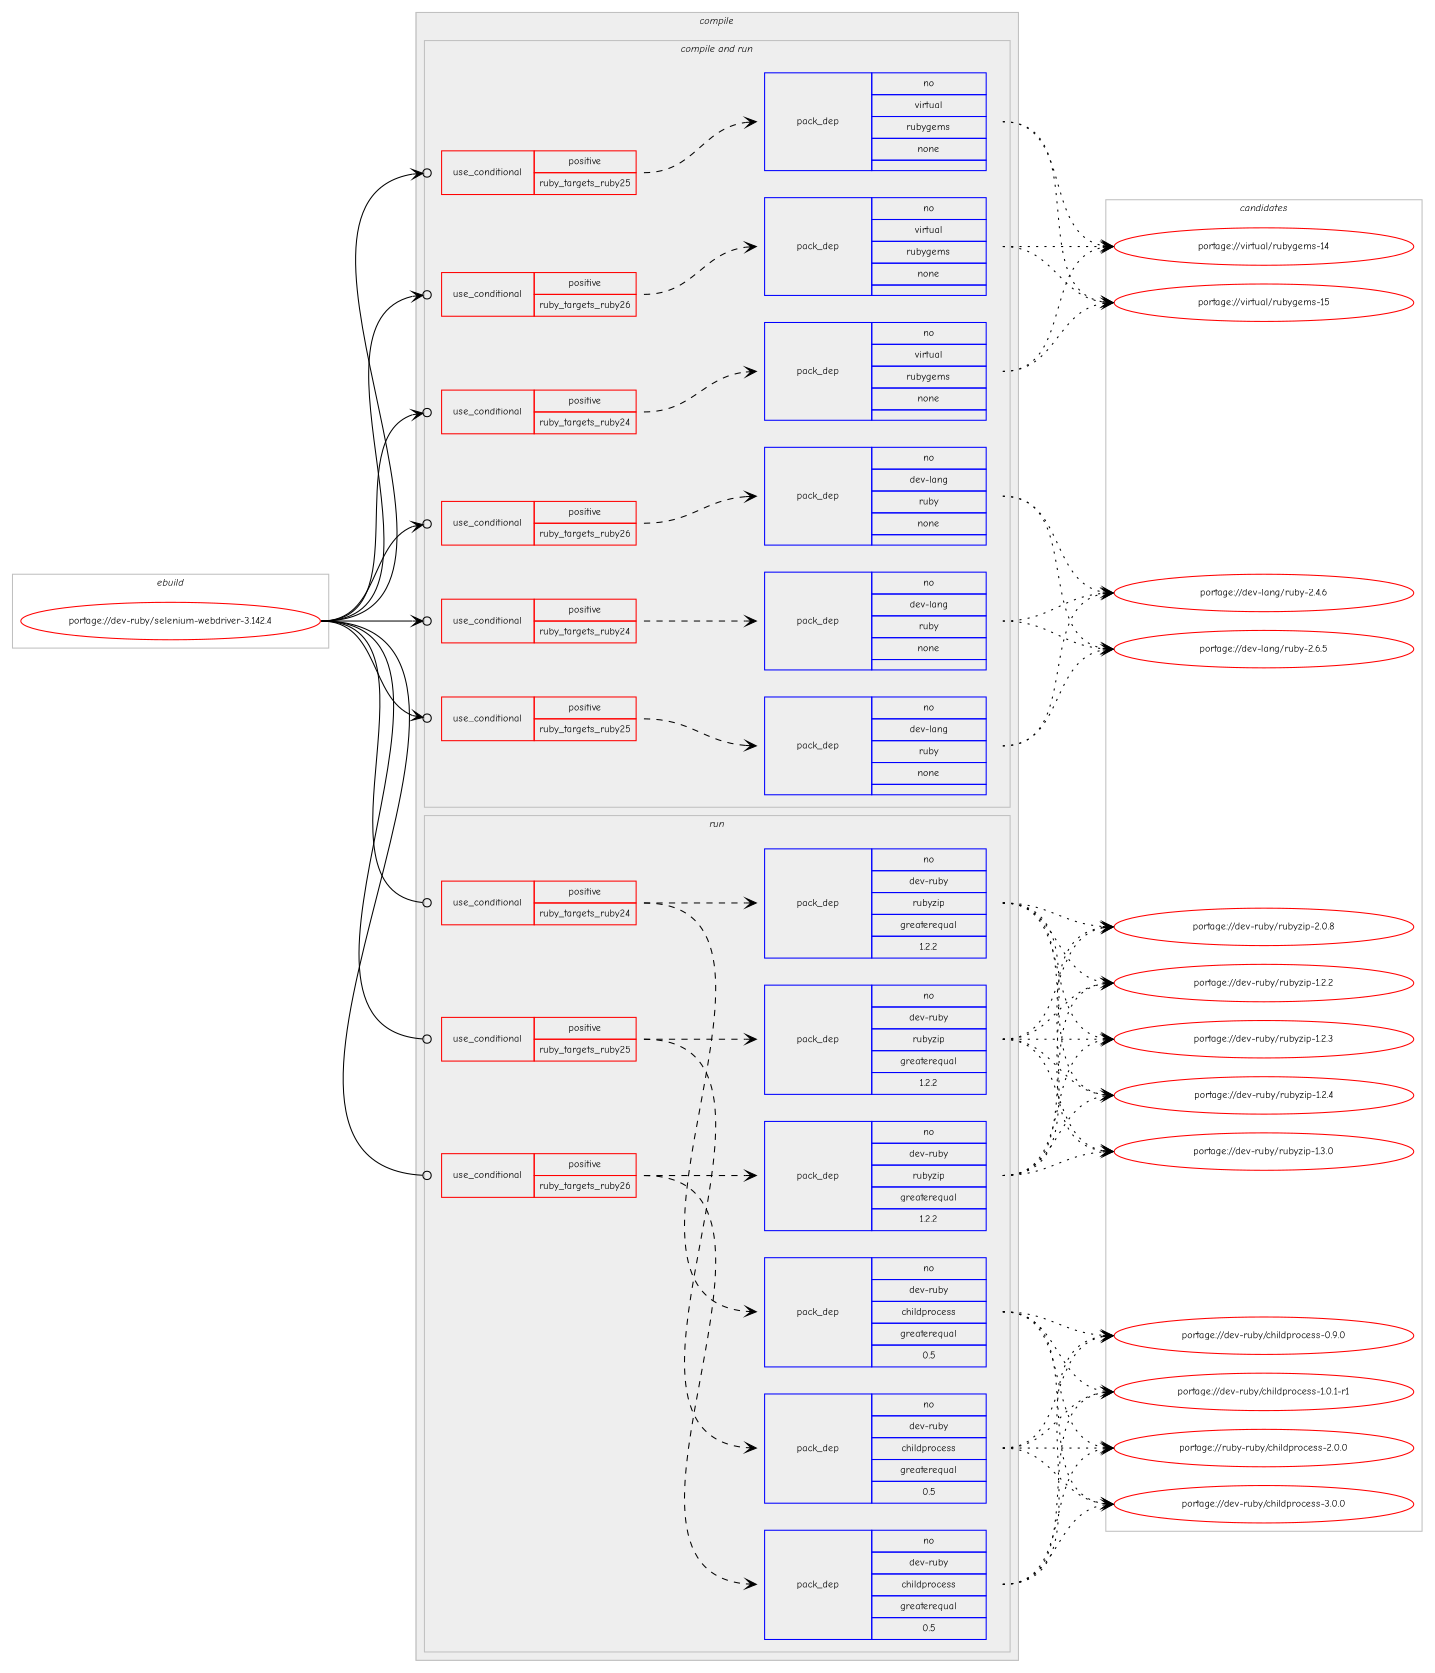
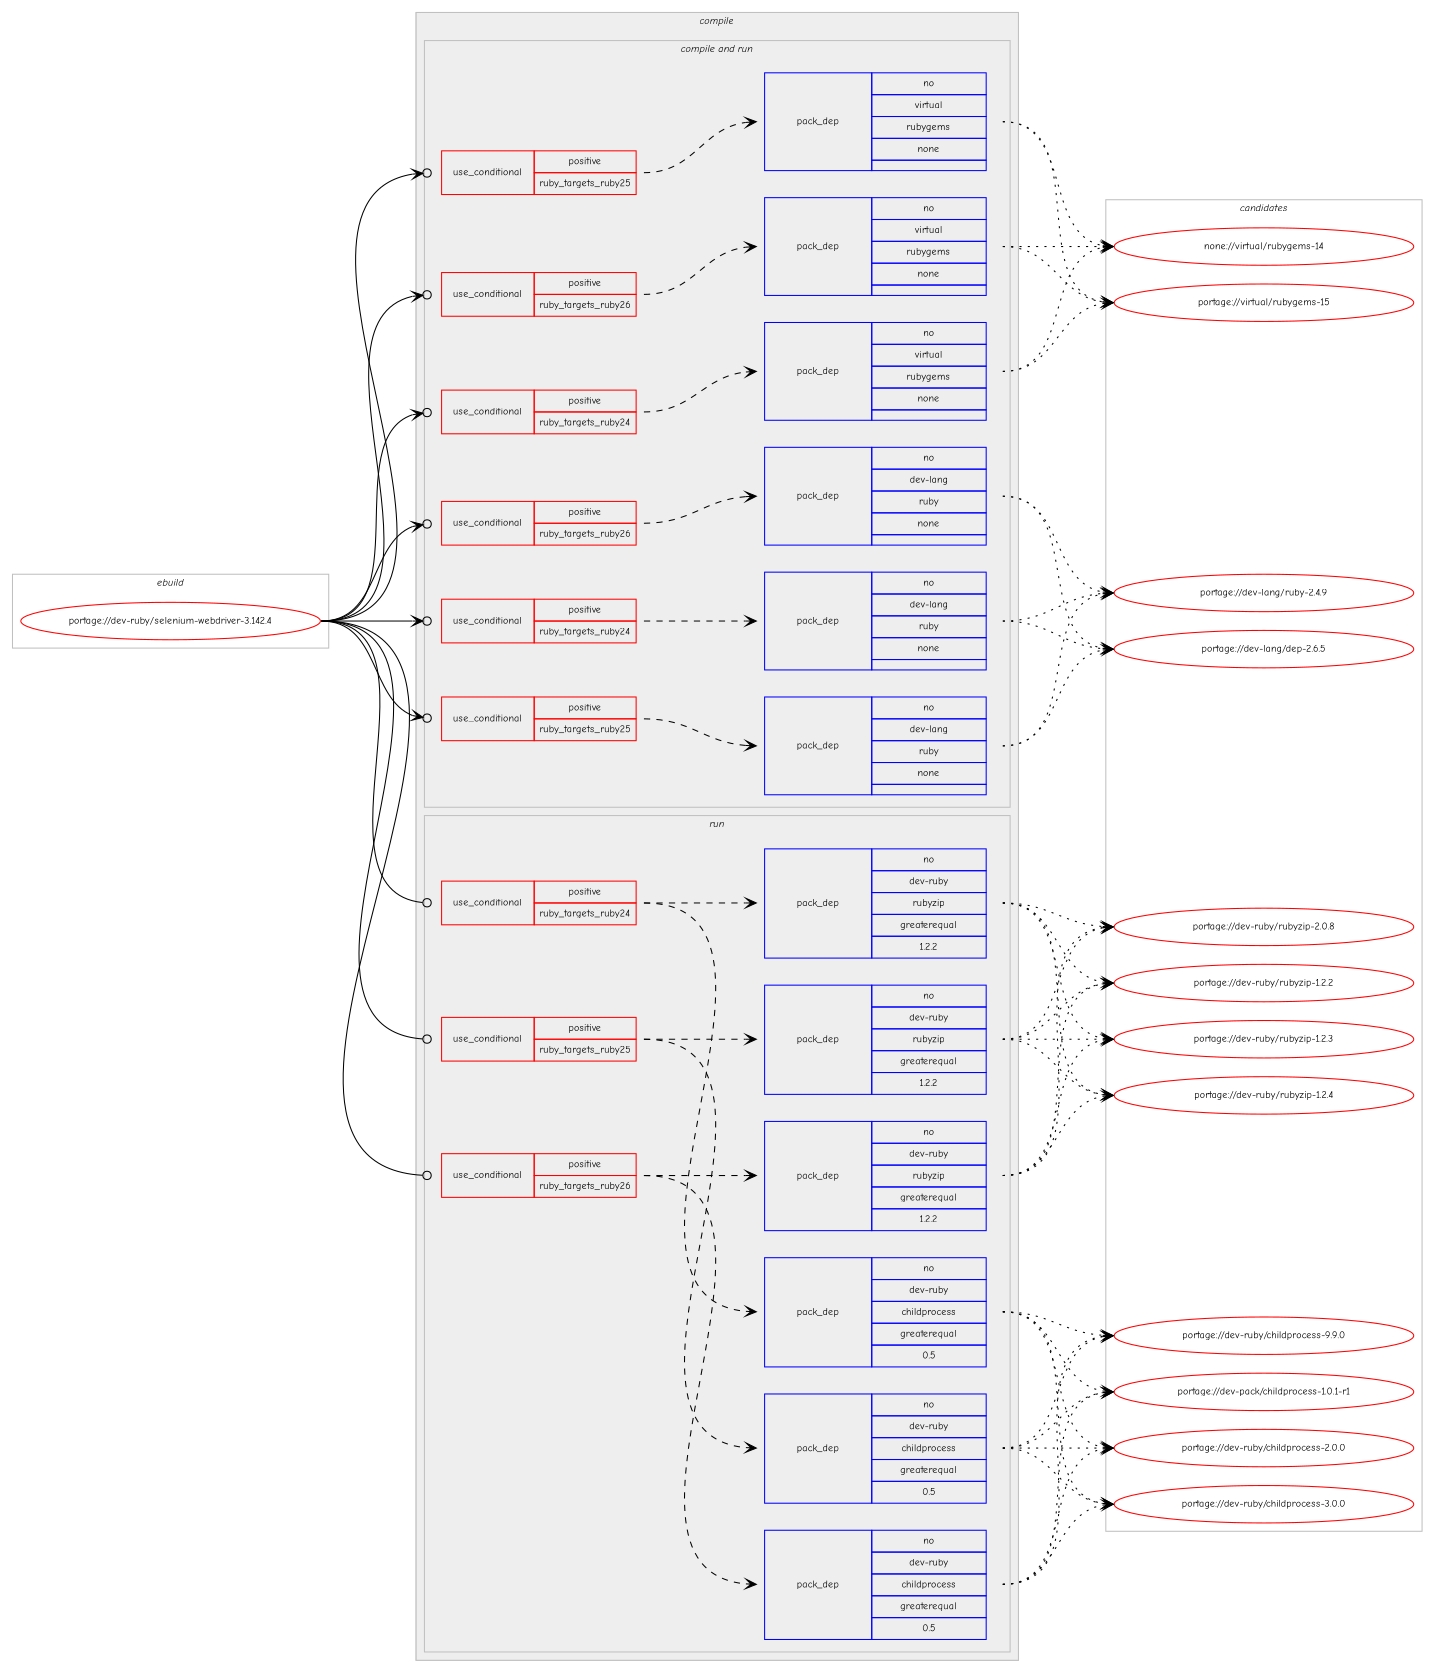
(1264, 247) -> (1264, 247)
(1264, 593) -> (1264, 593)
(1264, 649) -> (1264, 649)
(1264, 1152) -> none
(1264, 1336) -> (1264, 1336)
(1264, 1392) -> (1264, 1392)
(1264, 1448) -> (1264, 1448)
